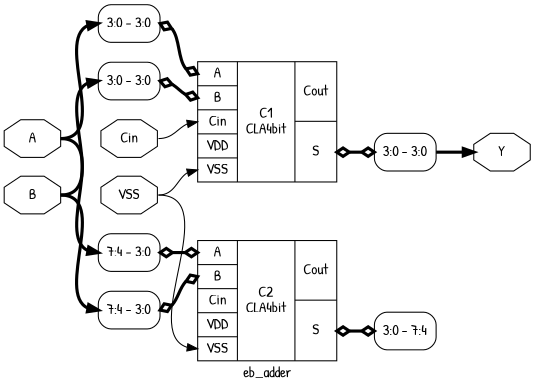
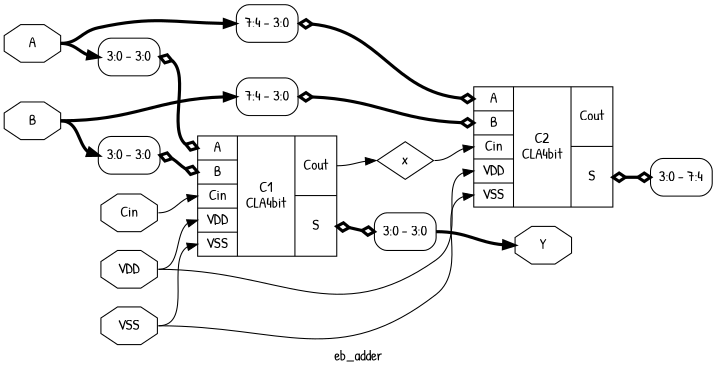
none -> (405, 161)
none -> (129, 269)
